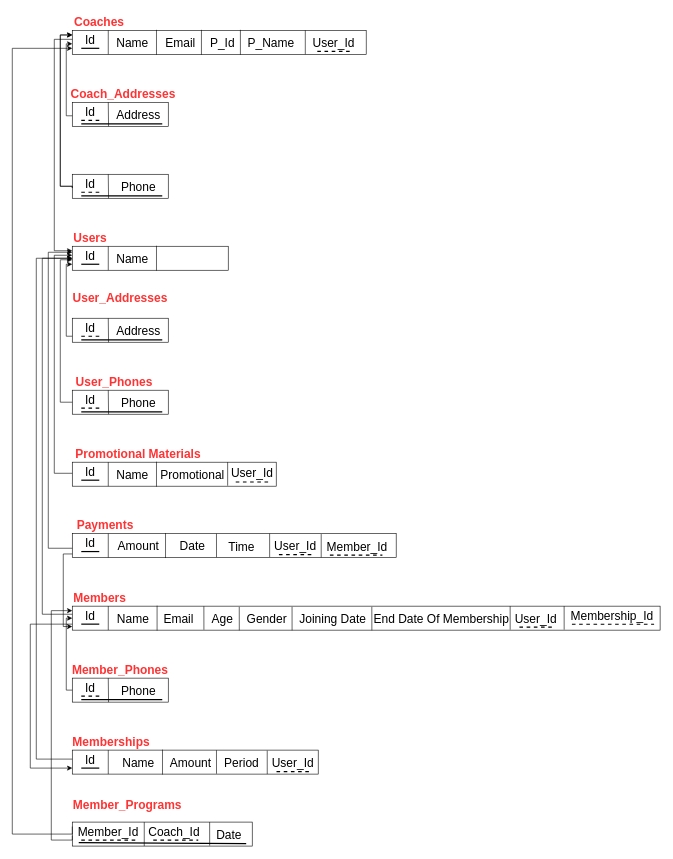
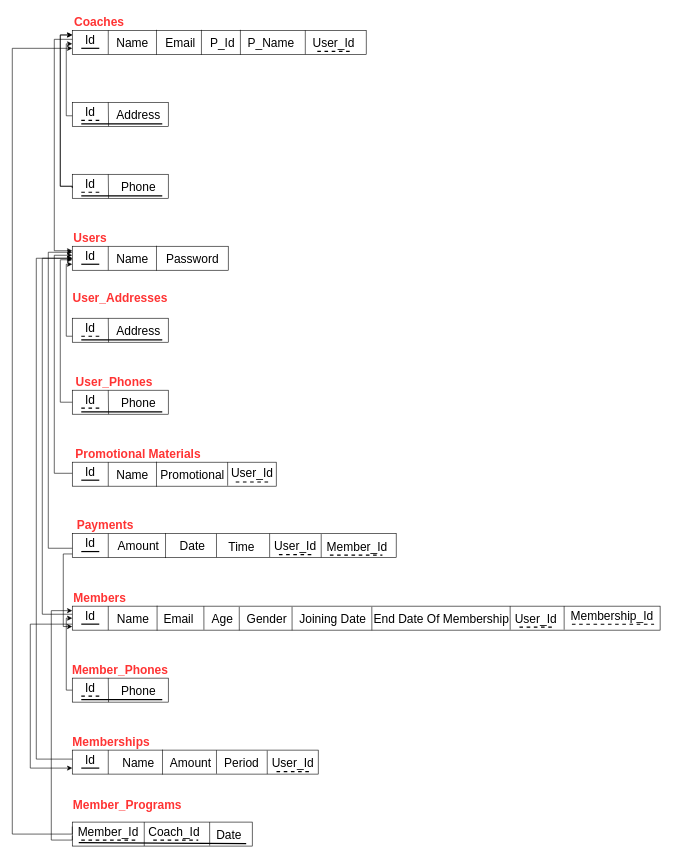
(123, 93) -> none
none -> (192, 258)
